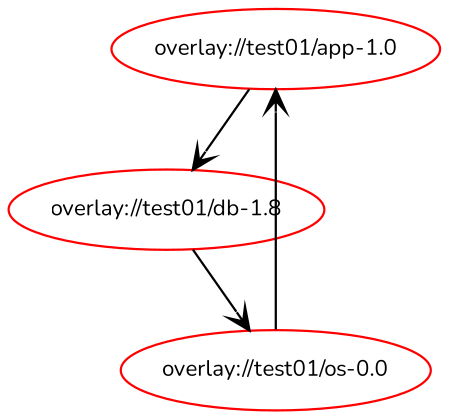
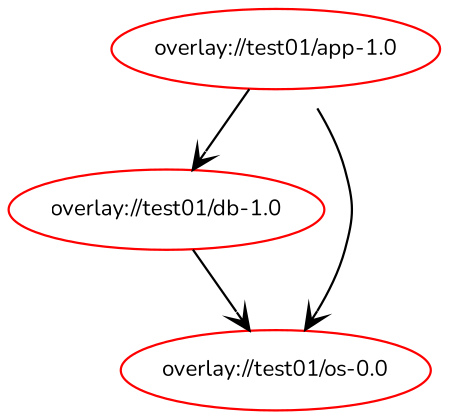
(166, 210) -> (166, 210)
(276, 221) -> (352, 210)
